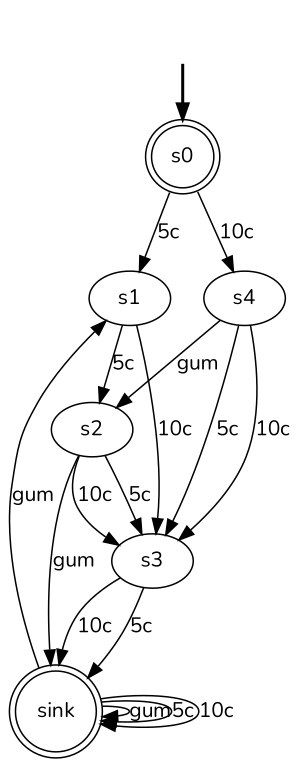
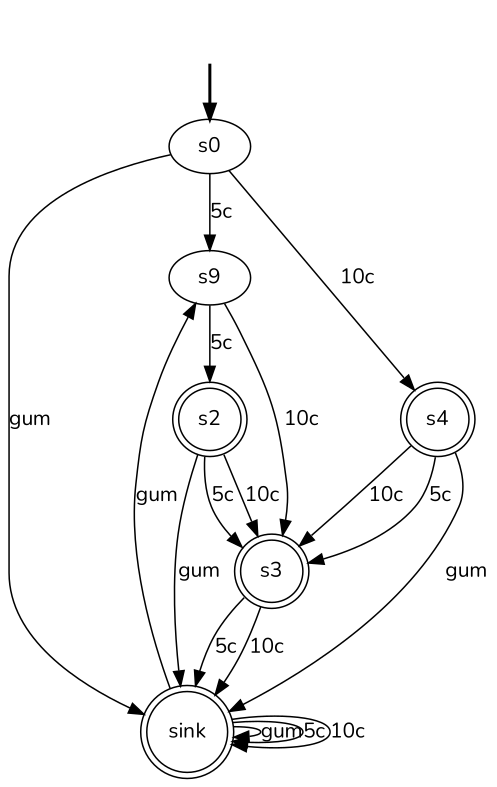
(183, 157) -> (210, 146)
(130, 298) -> (210, 278)
(245, 298) -> (438, 419)
(174, 359) -> (388, 604)
none -> (9, 411)
(92, 430) -> (210, 419)
(153, 561) -> (272, 571)
